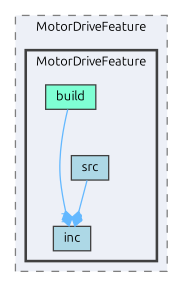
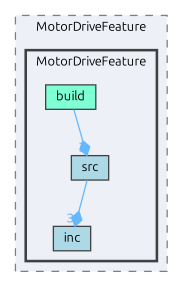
(60, 160) -> (78, 125)
